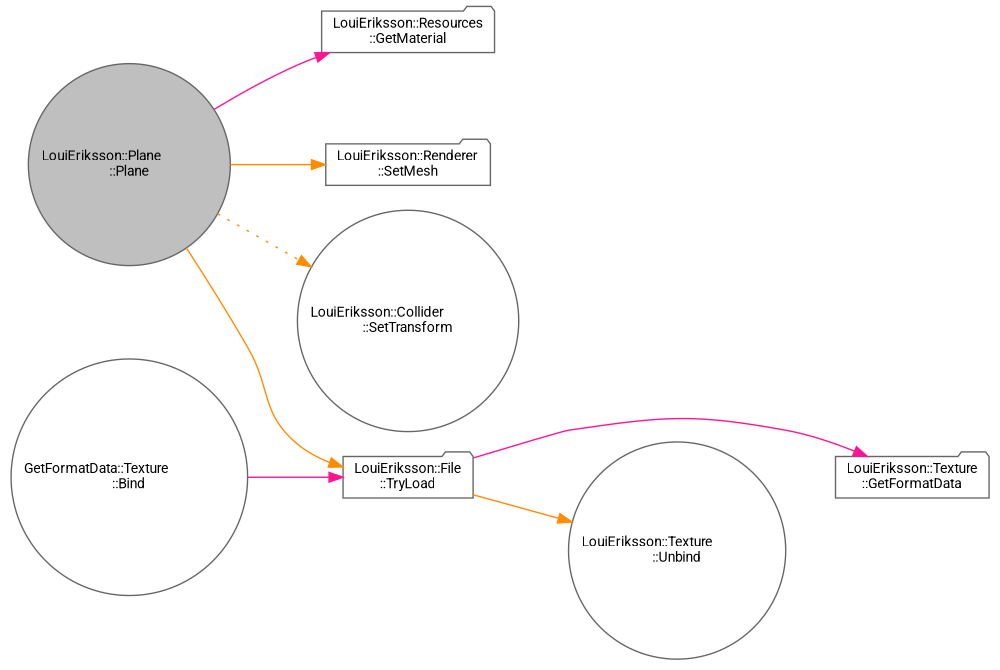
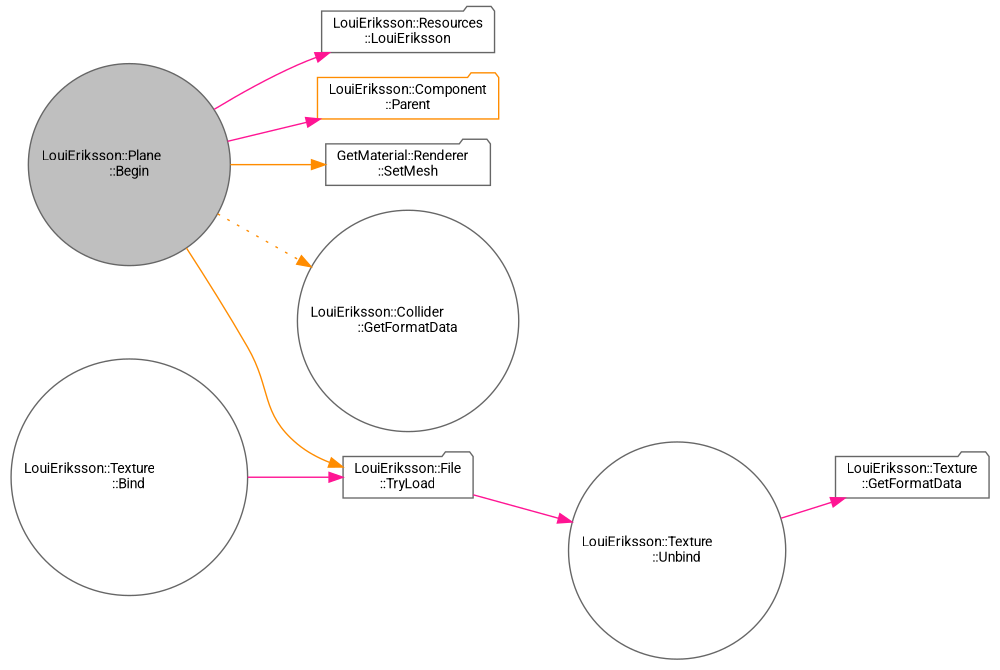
(408, 32) -> (408, 32)
none -> (408, 98)
(129, 165) -> (129, 165)
(408, 165) -> (408, 165)
(408, 321) -> (408, 321)
(663, 419) -> (806, 510)
(129, 477) -> (129, 477)
(516, 507) -> (516, 507)
